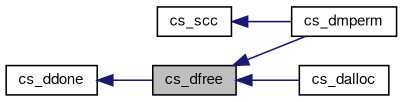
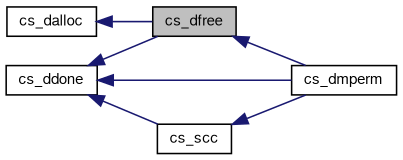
none -> (202, 80)
(276, 80) -> (132, 22)
none -> (130, 113)
